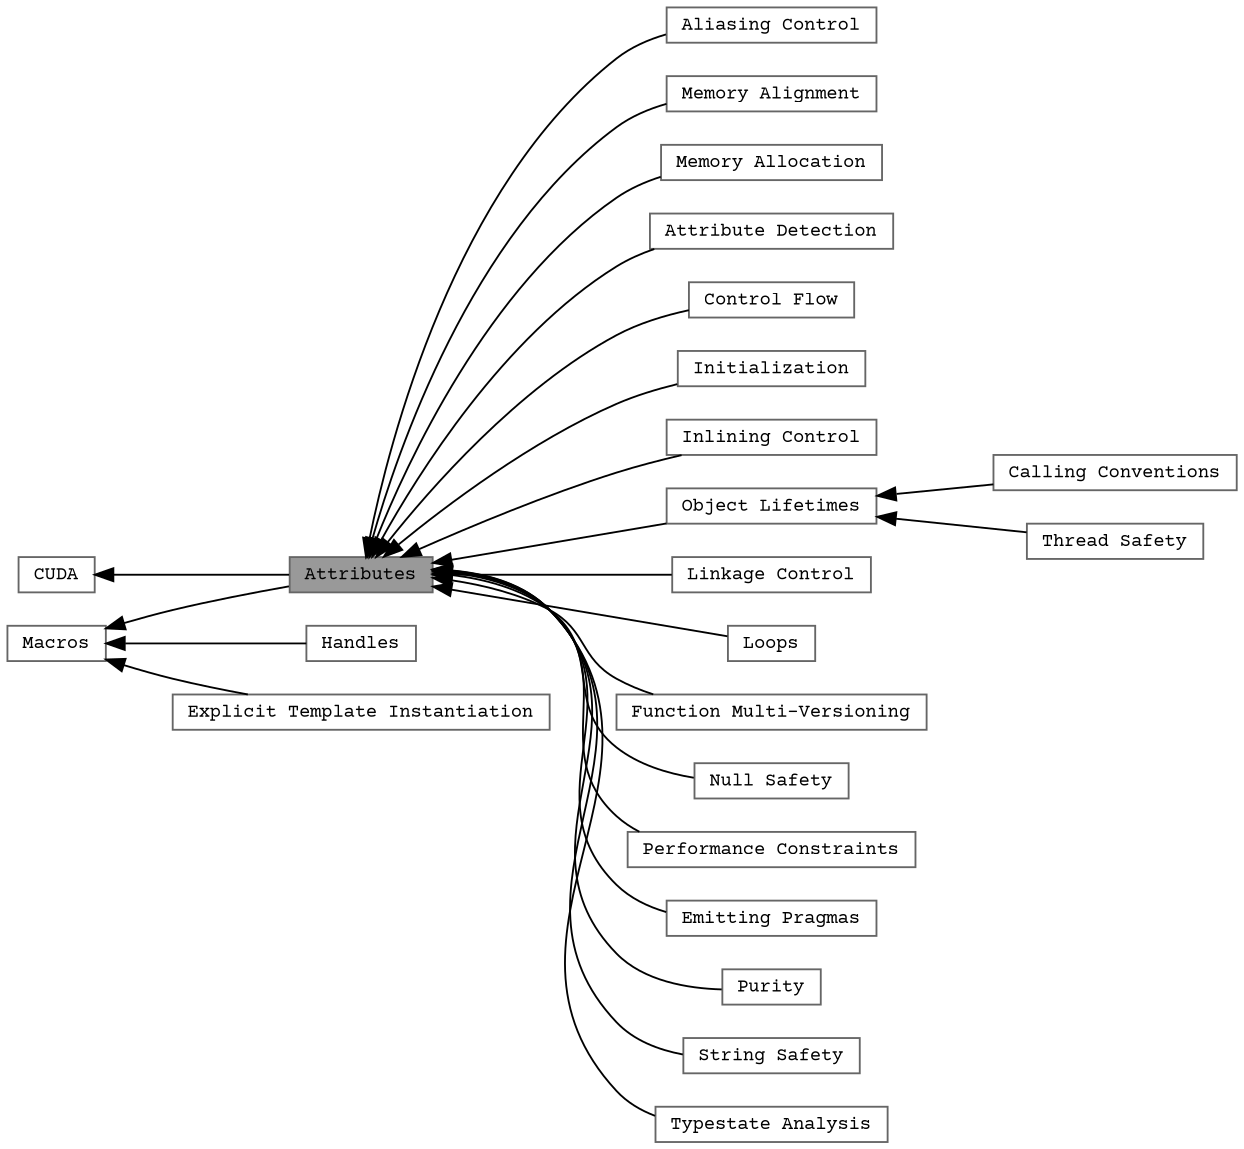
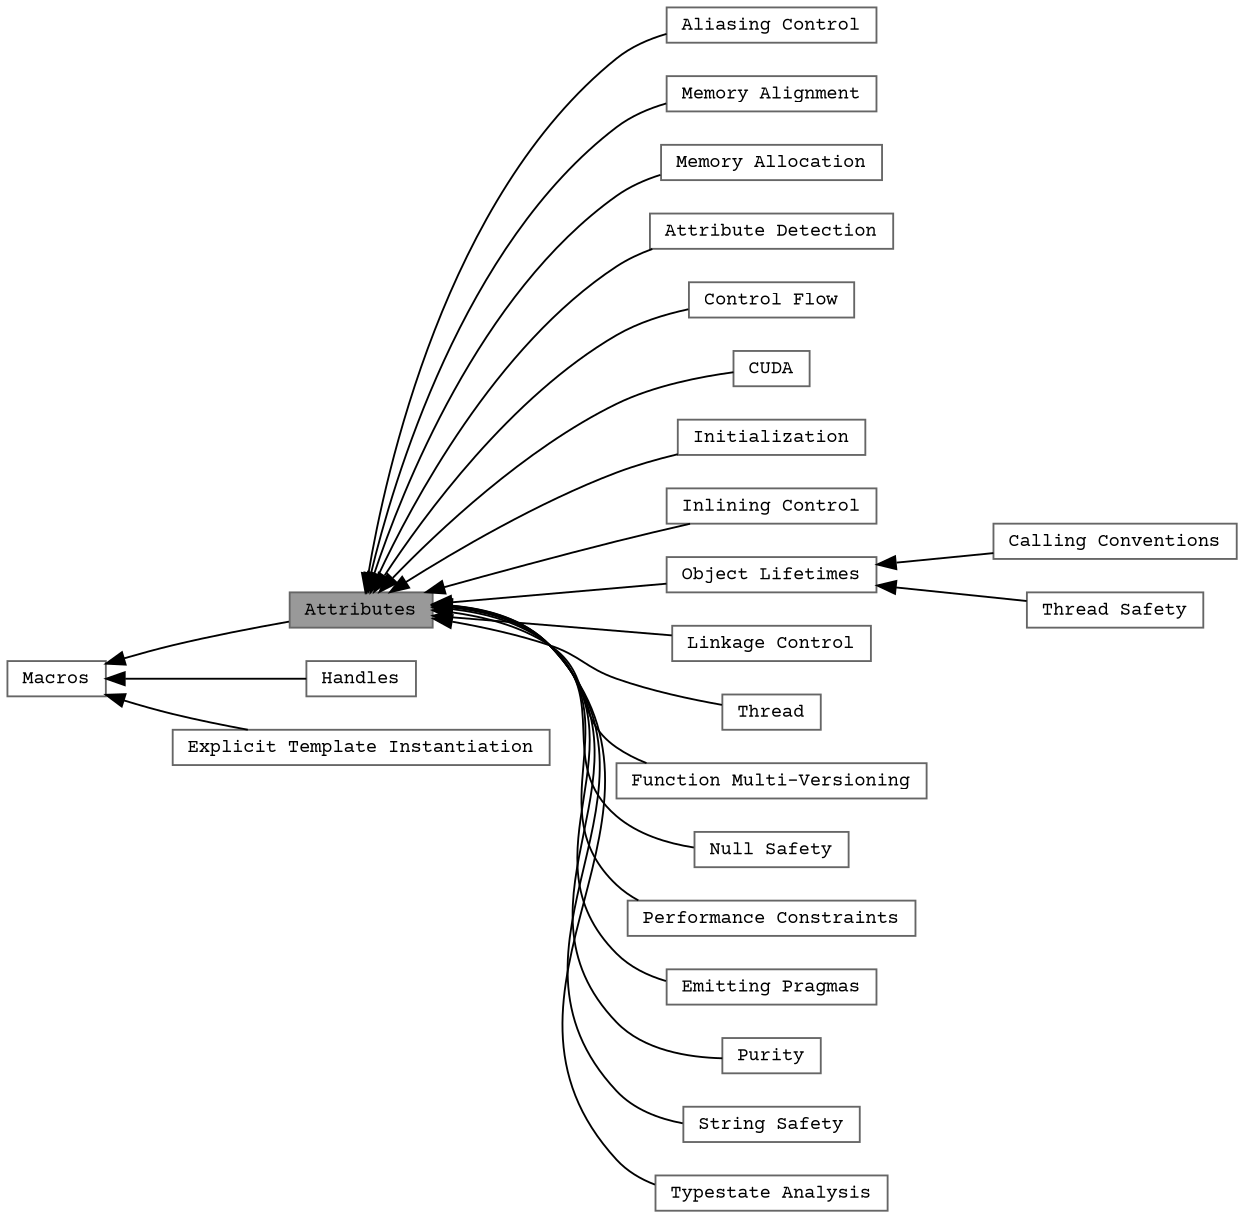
(201, 575) -> (546, 445)
(772, 643) -> (772, 712)
